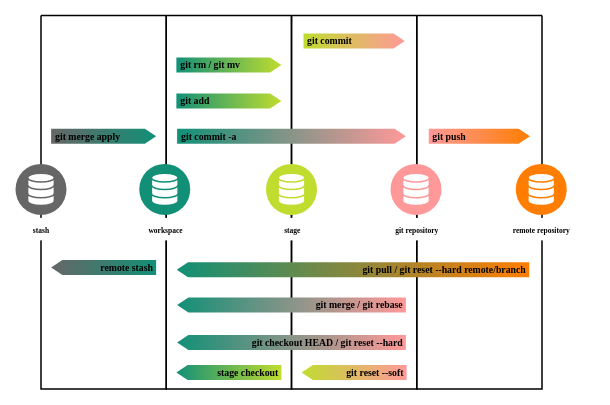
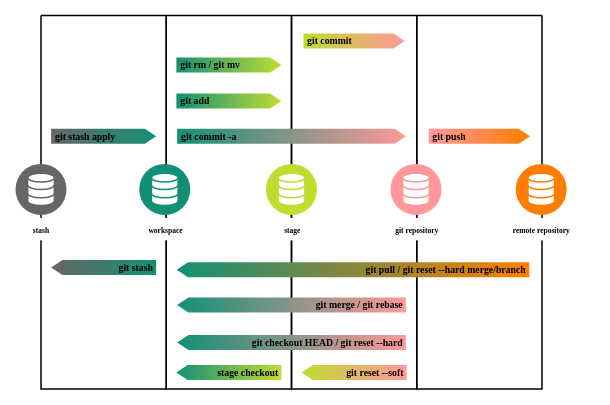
(86, 136) -> (86, 136)
(127, 267) -> (135, 267)
(437, 270) -> (439, 270)
